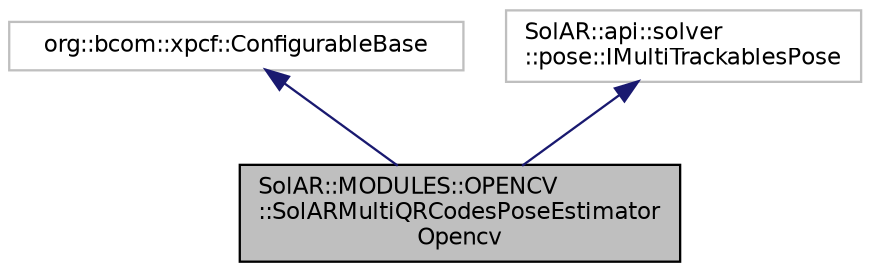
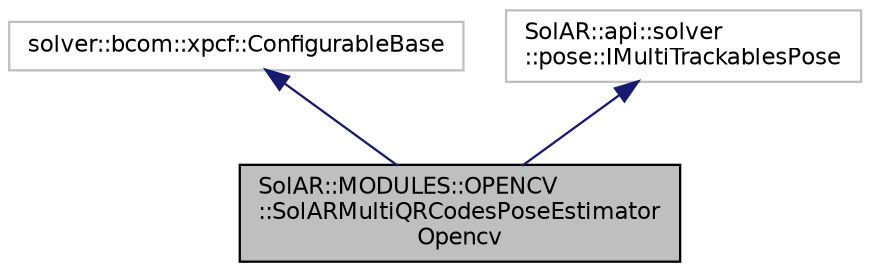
(236, 46) -> (236, 46)
